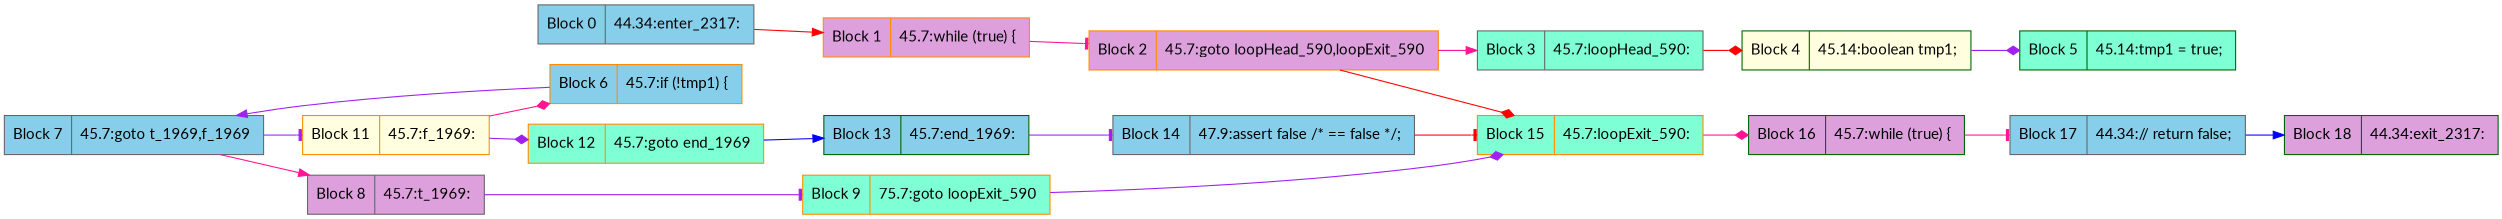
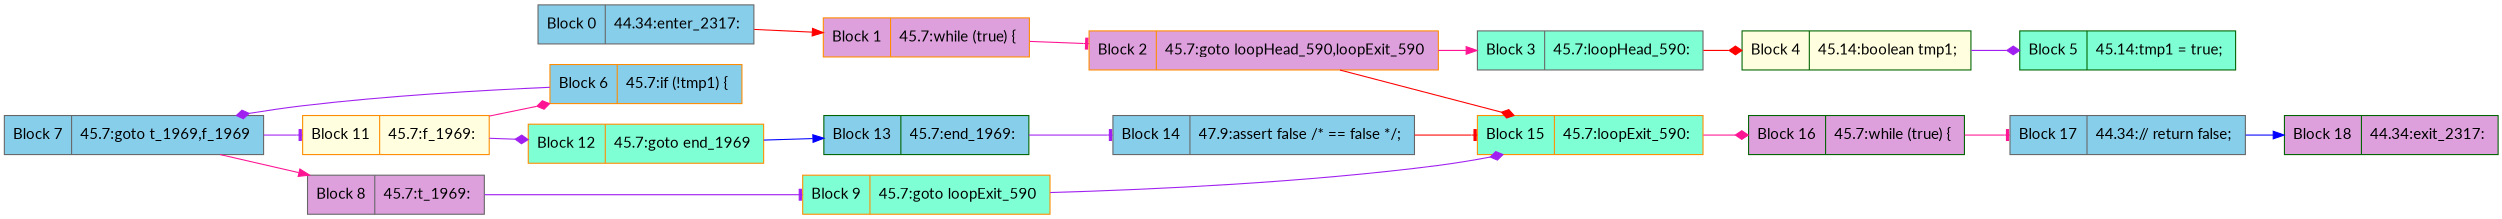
(398, 96) -> (399, 96)
(960, 194) -> (960, 194)
